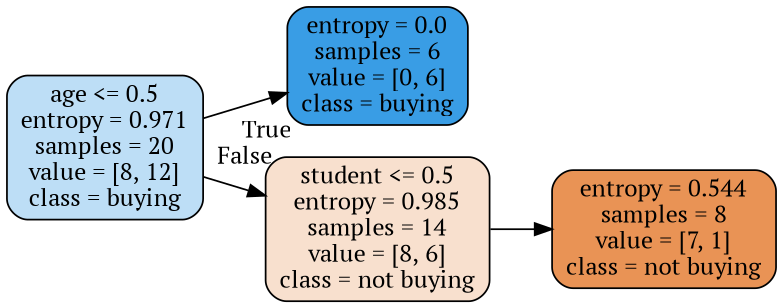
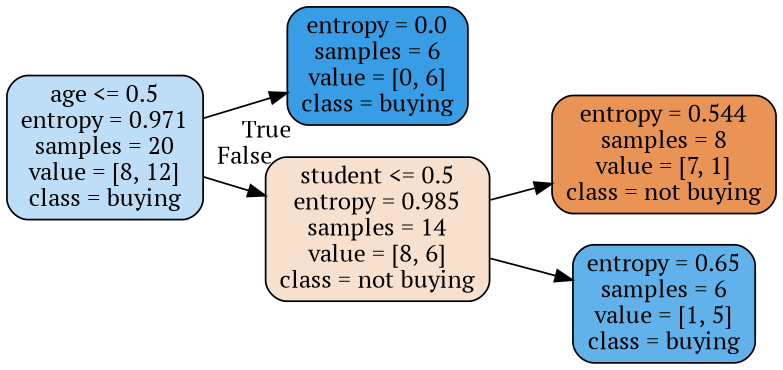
none -> (664, 304)
